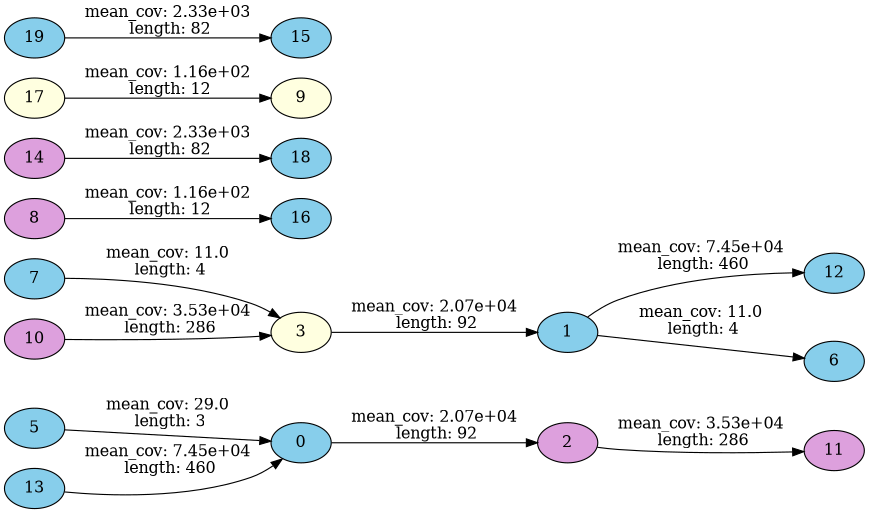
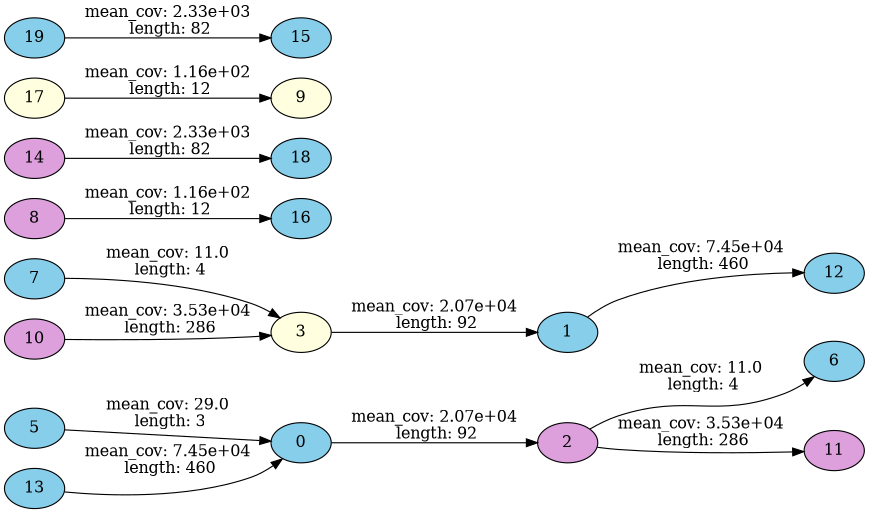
(695, 346) -> (697, 406)
